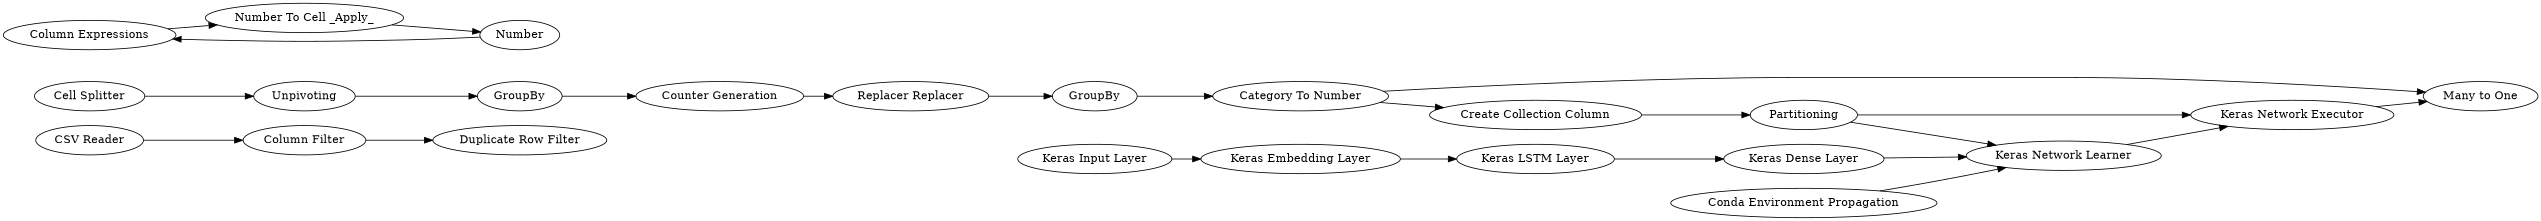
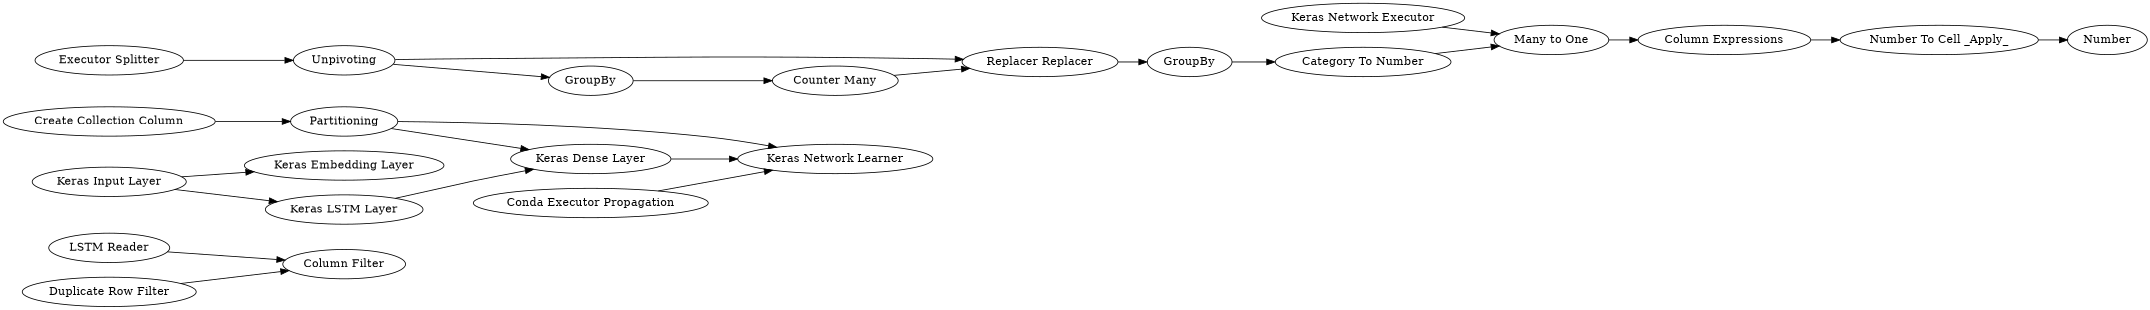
(331, 41) -> (1619, 40)
none -> (675, 57)
(90, 96) -> (109, 60)
(720, 96) -> (835, 81)
(1408, 105) -> none
(2020, 115) -> (456, 138)
(2173, 136) -> none
(90, 140) -> (109, 248)
(395, 140) -> (231, 278)
(1424, 159) -> (222, 195)
(1804, 203) -> (591, 203)
